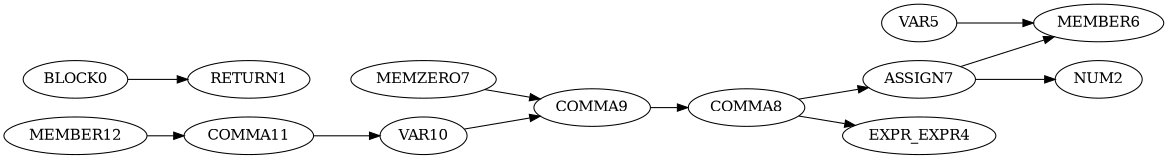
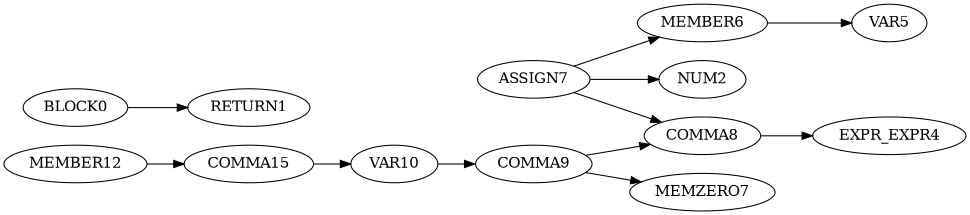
(990, 23) -> (804, 23)
(507, 93) -> (608, 176)
(828, 94) -> (613, 106)
(249, 136) -> (249, 164)
